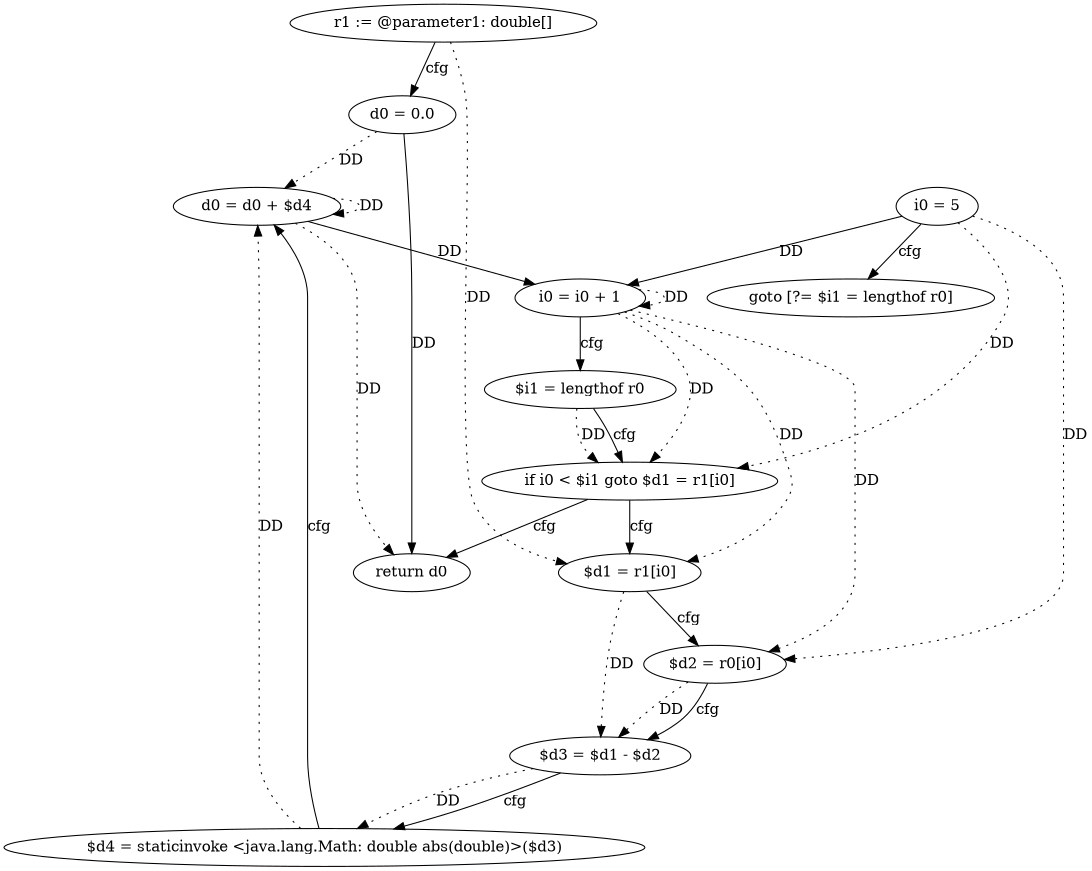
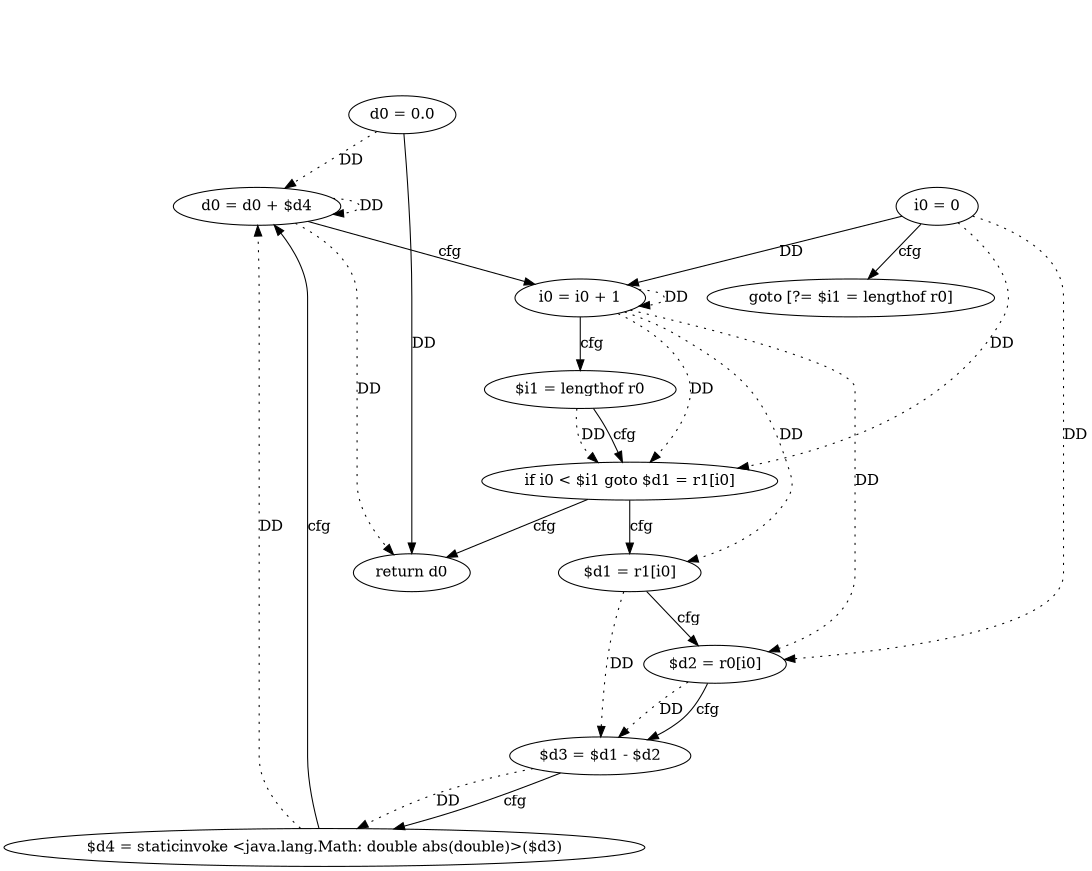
(443, 23) -> none
(937, 206) -> (937, 206)
(450, 252) -> (450, 252)
